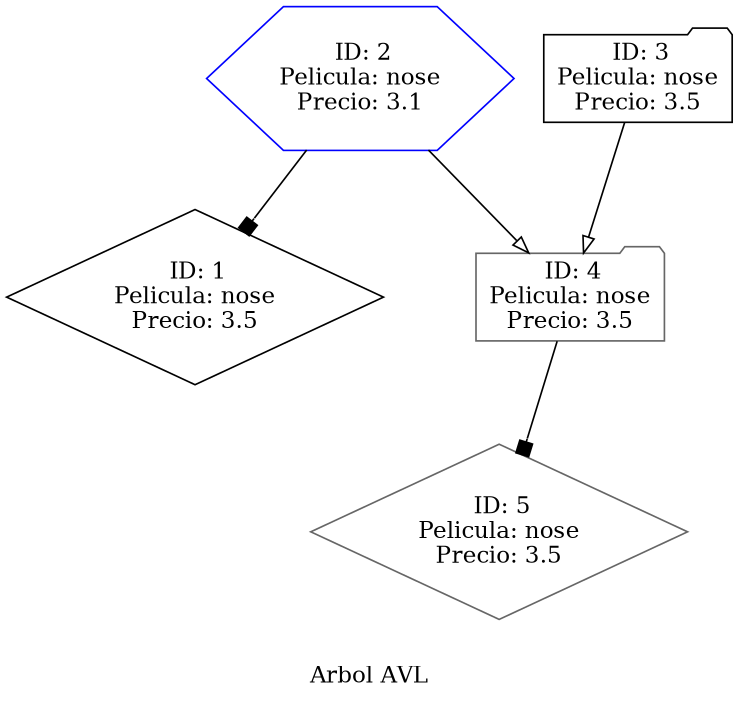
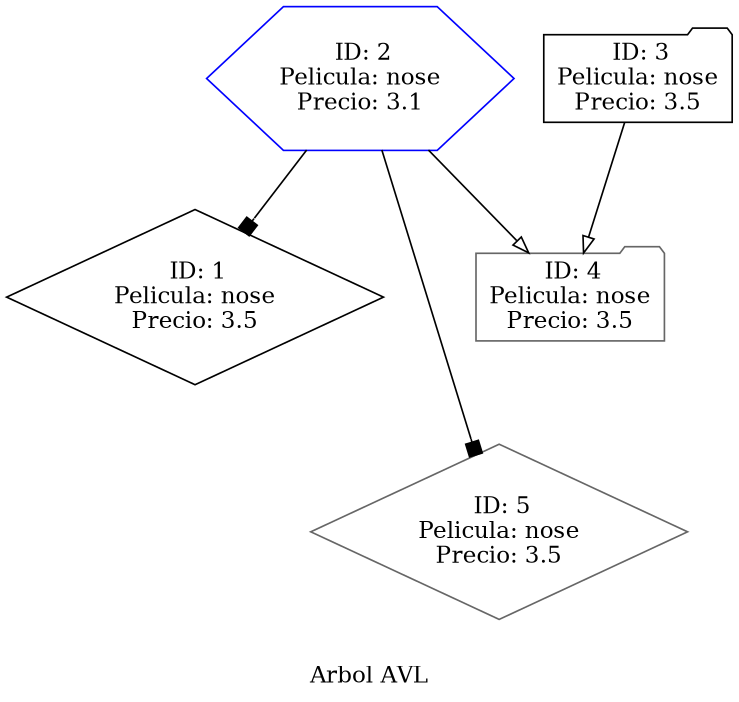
(542, 390) -> (426, 294)
